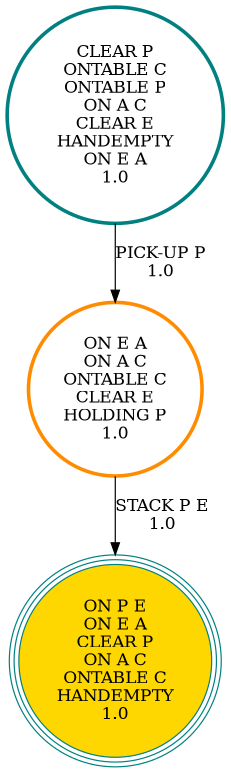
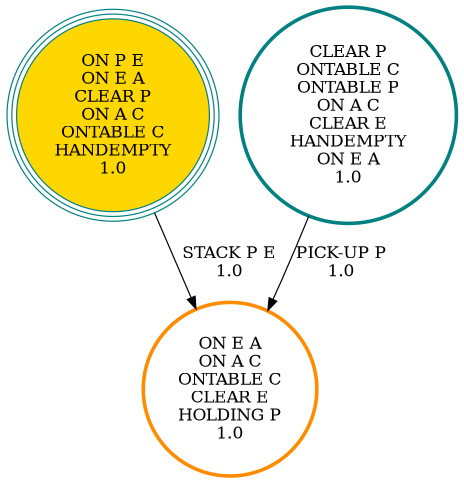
(115, 510) -> (173, 255)
